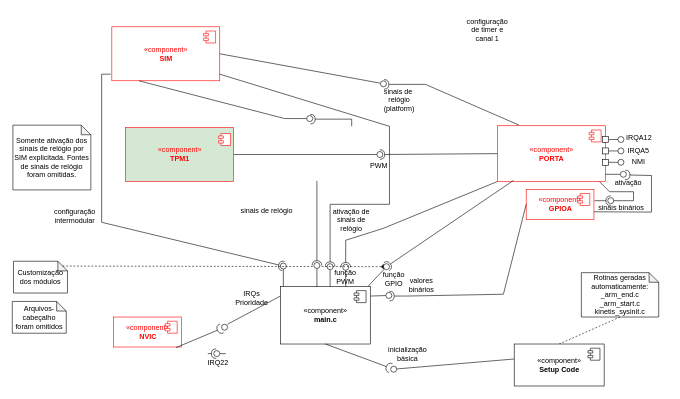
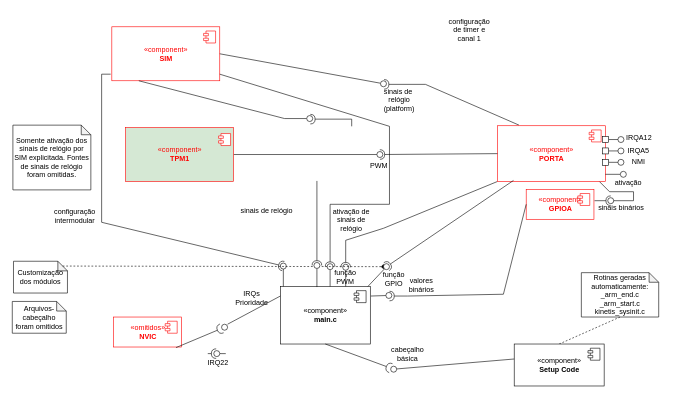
(488, 30) -> (470, 30)
(652, 189) -> none
(148, 332) -> (148, 332)
(408, 354) -> (408, 354)
